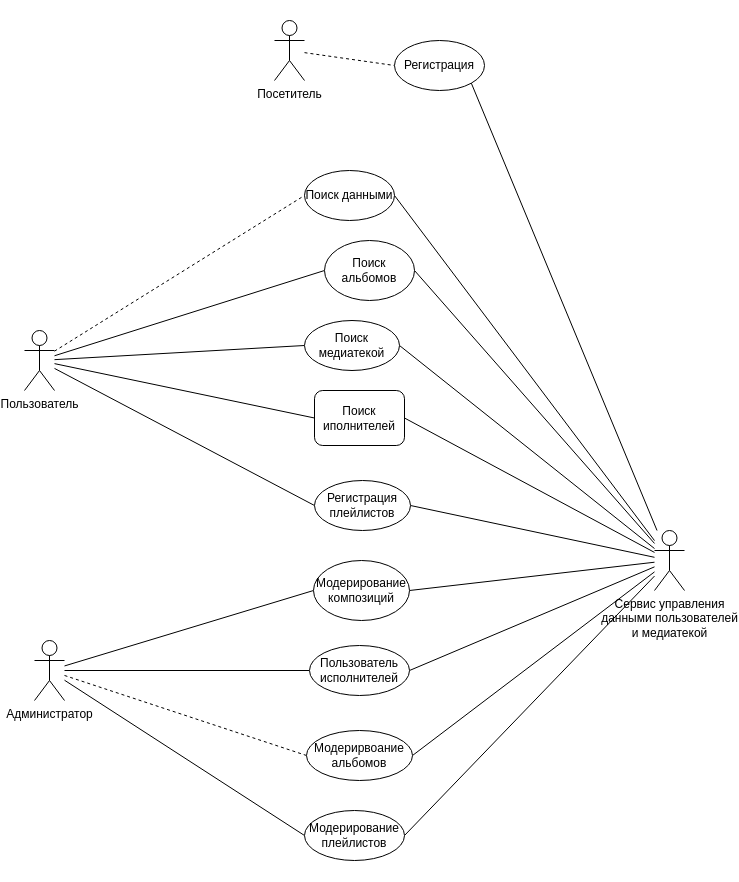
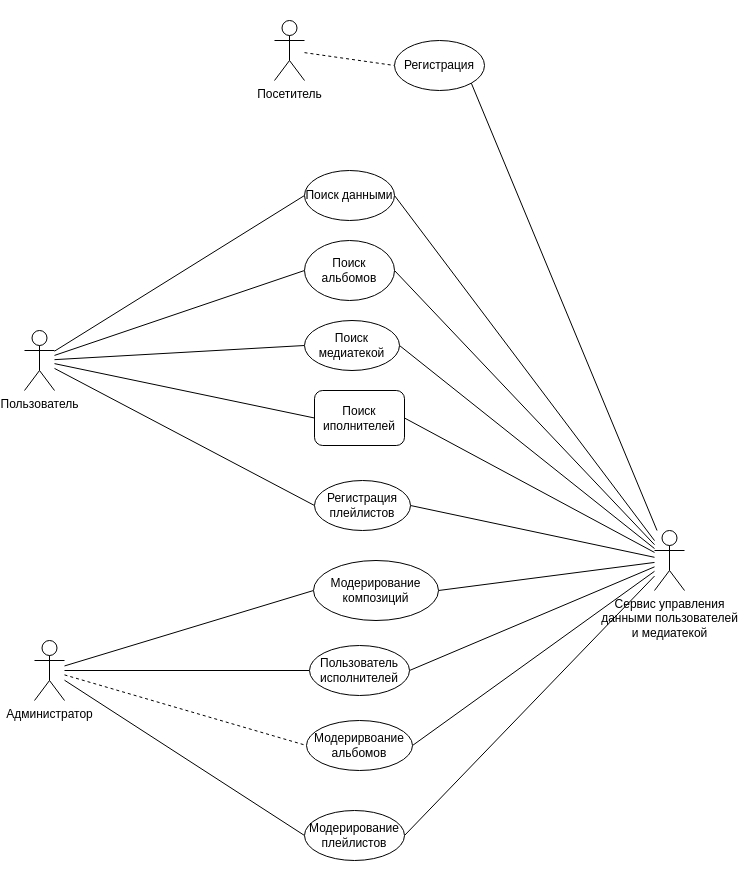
(370, 271) -> (350, 271)
(180, 273) -> (180, 273)
(362, 591) -> (376, 591)
(360, 756) -> (360, 746)
